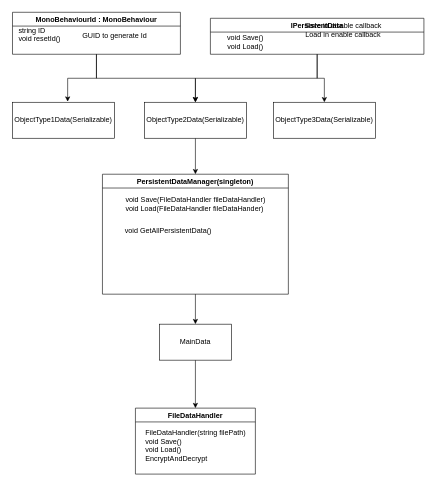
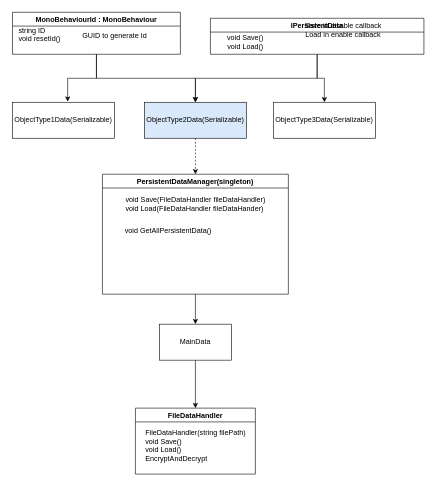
(195, 120) -> (195, 120)
(195, 154) -> (195, 154)
